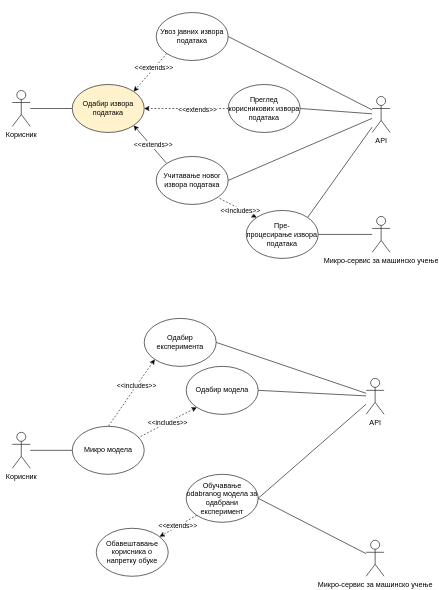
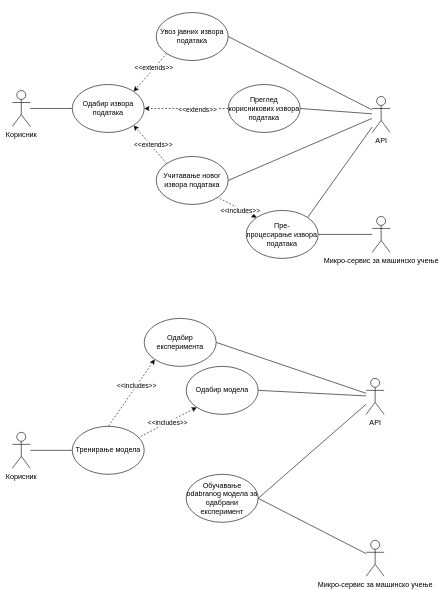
(108, 108) -> (108, 108)
(160, 156) -> (160, 156)
(108, 450) -> (108, 450)
(177, 527) -> none
(132, 552) -> none
